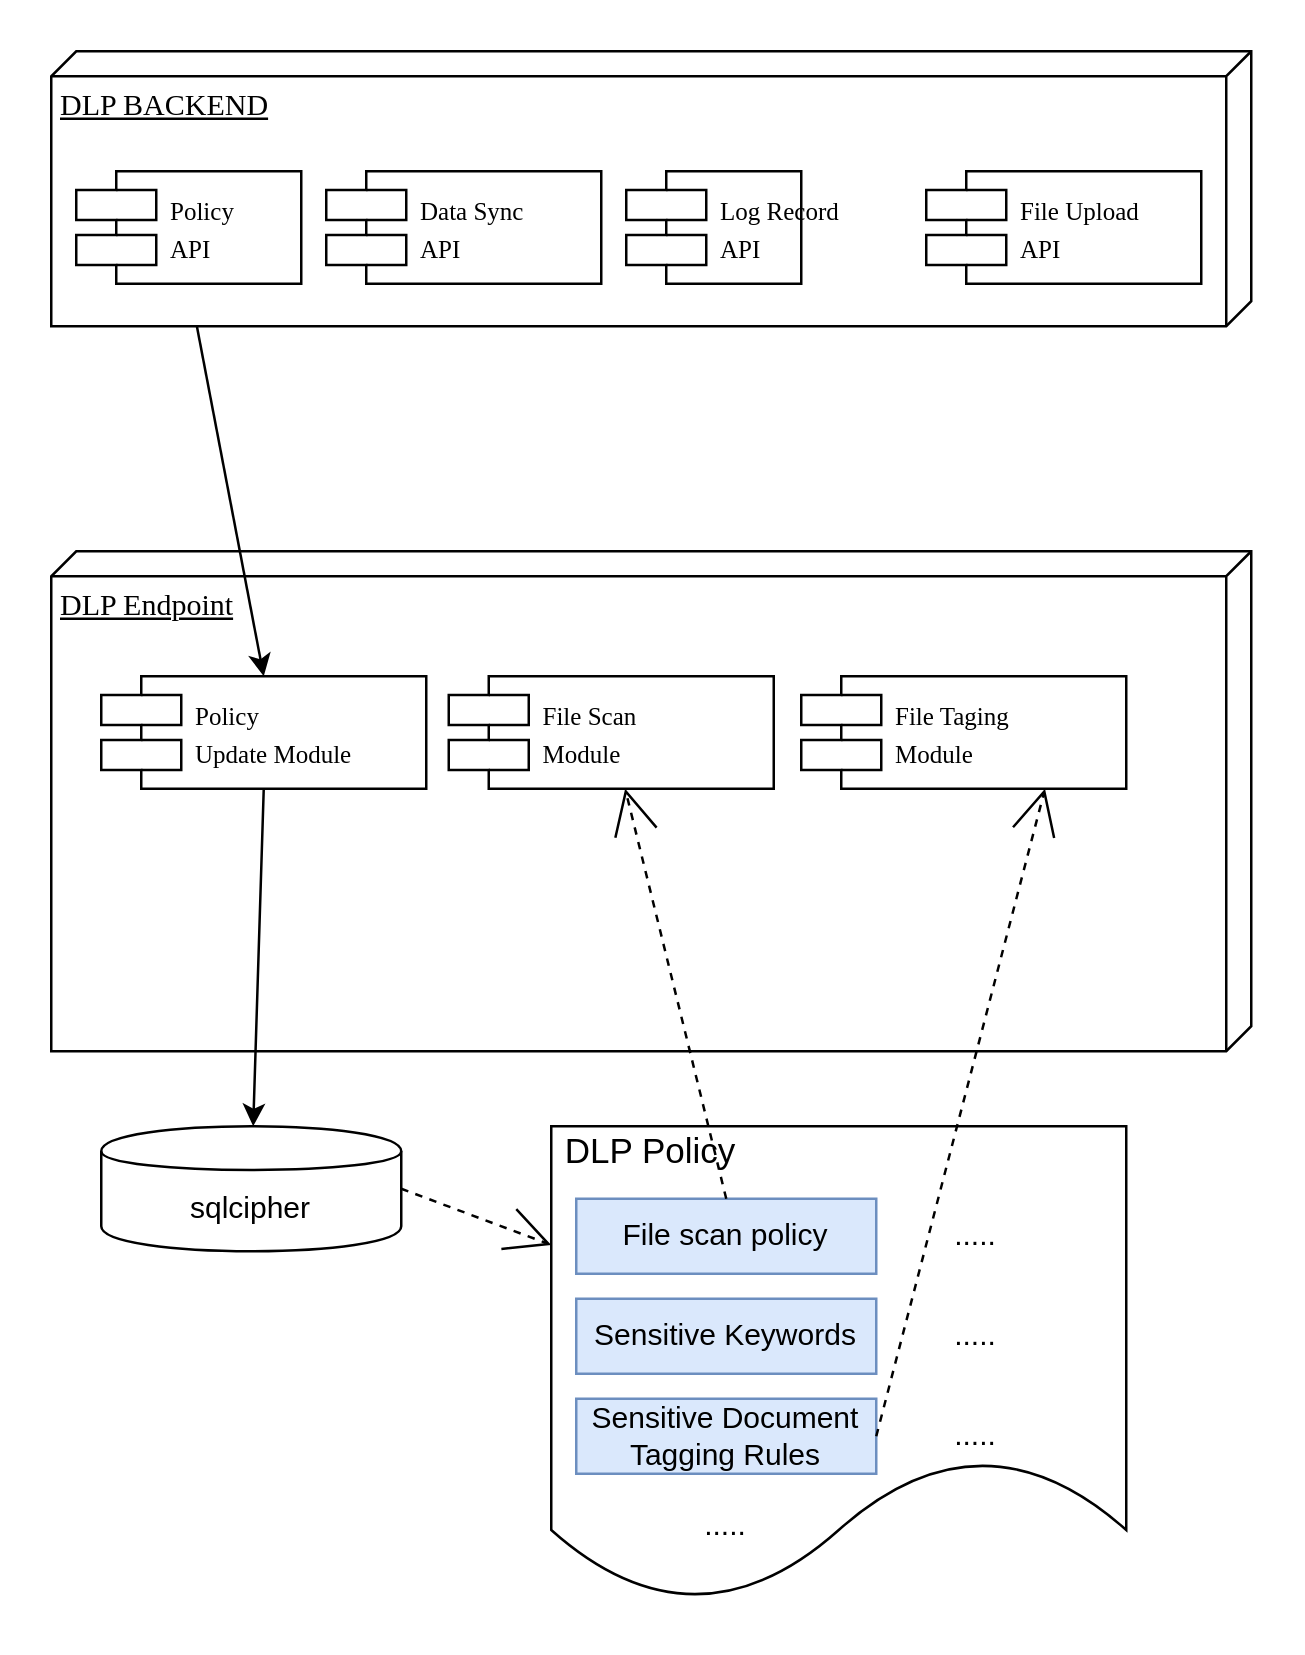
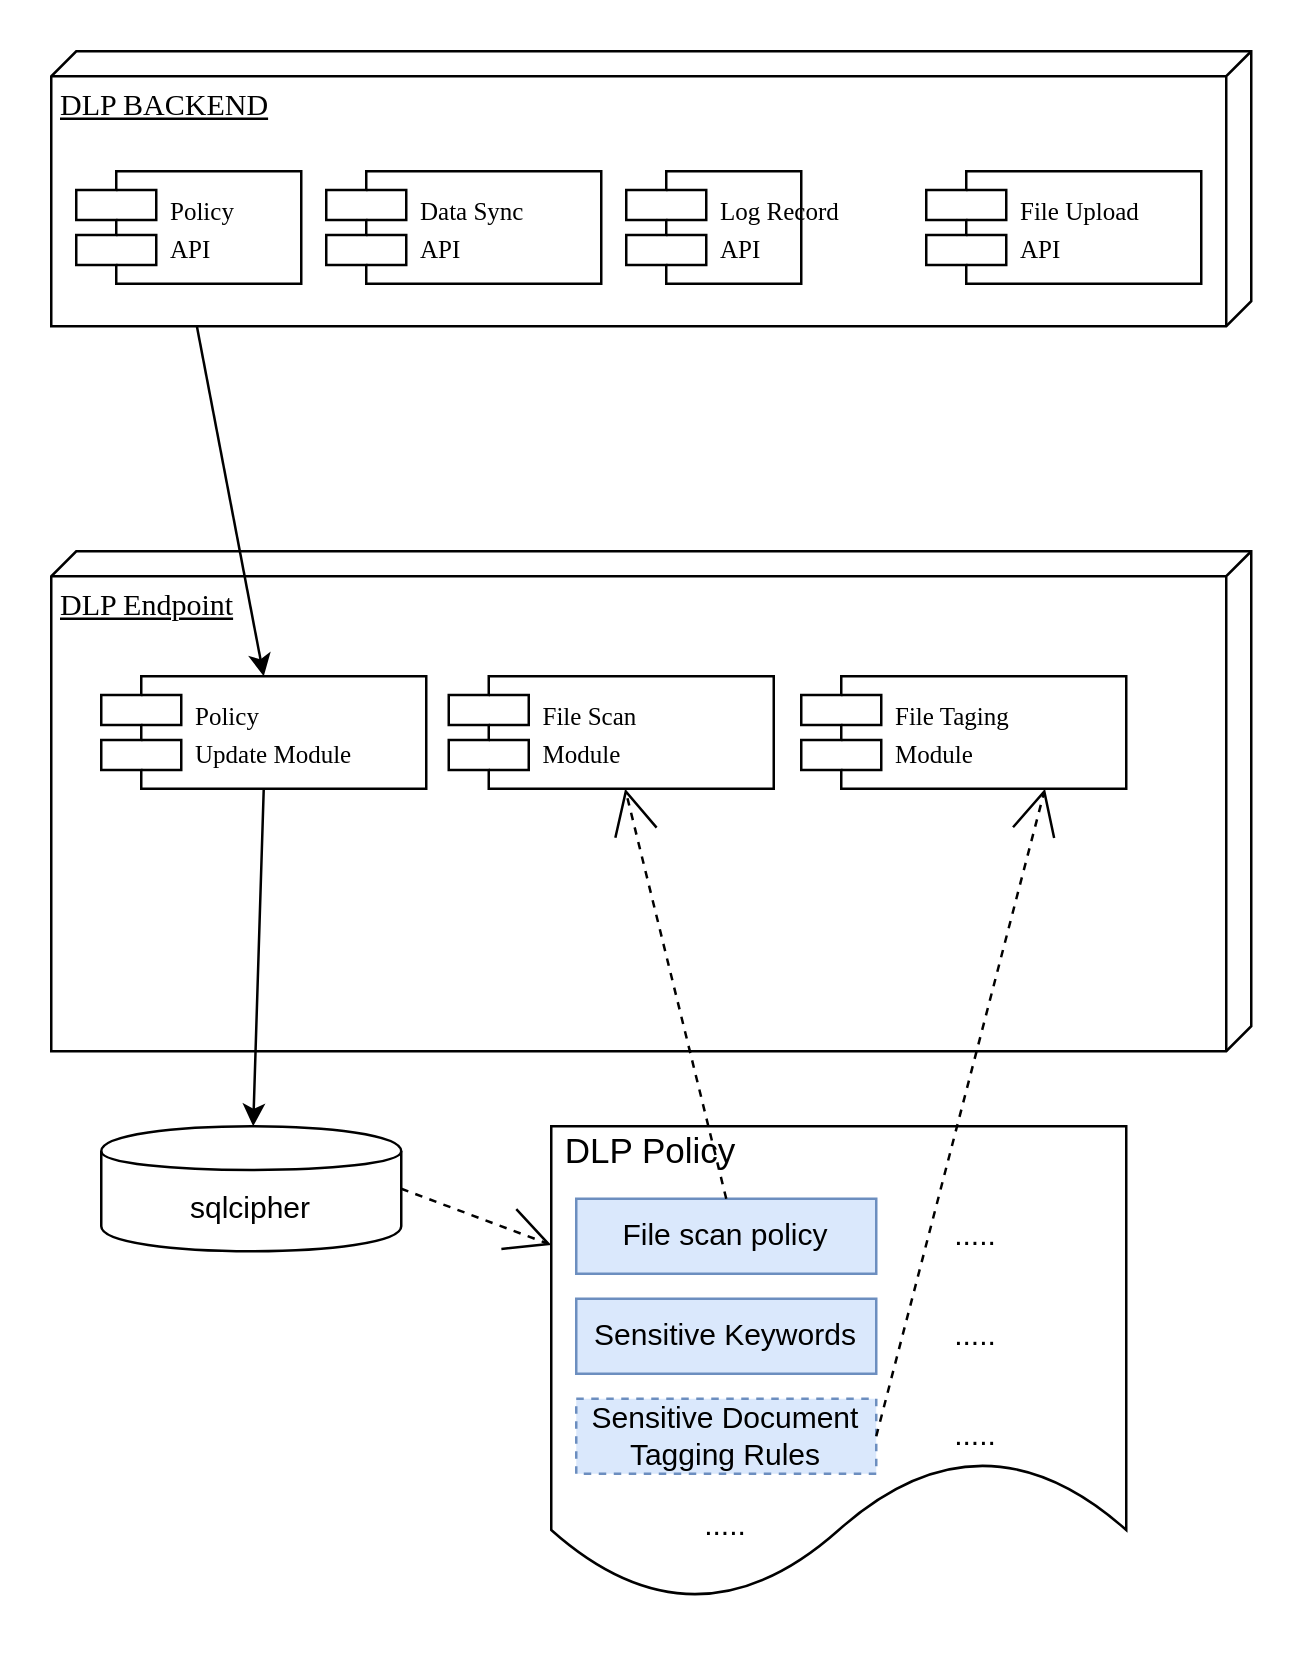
(726, 1436) -> (726, 1436)
